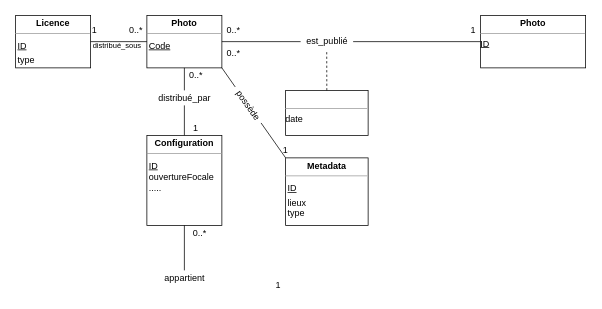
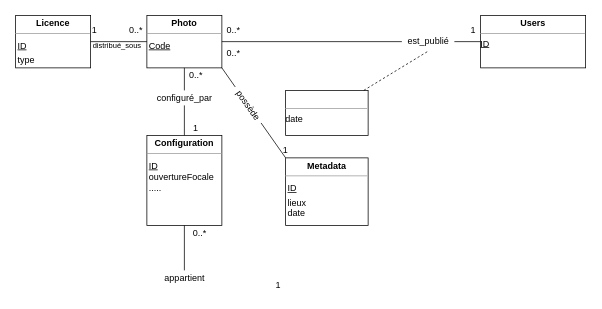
(493, 26) -> (493, 26)
(327, 42) -> (428, 42)
(185, 98) -> (185, 98)
(306, 179) -> (306, 179)
